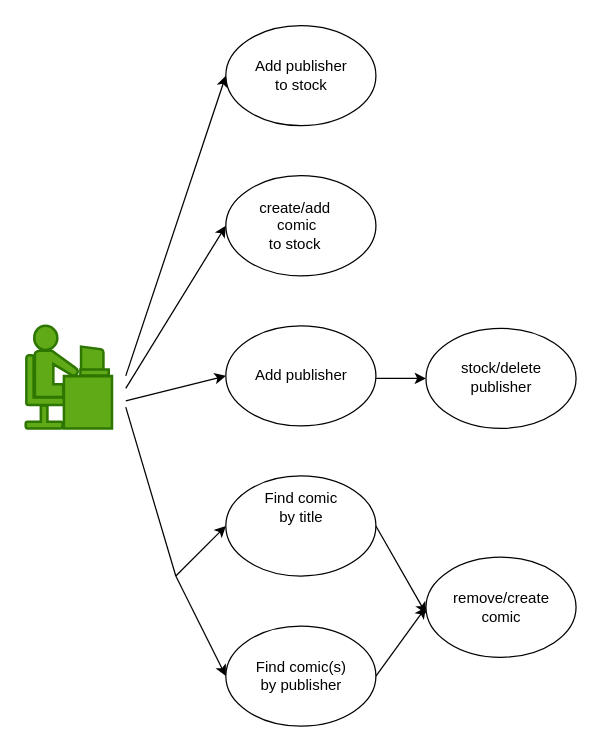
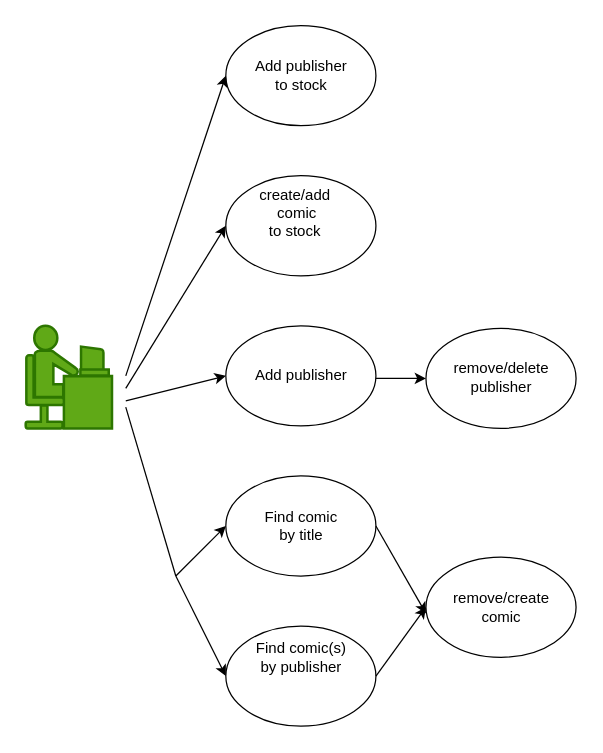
(294, 226) -> (294, 213)
(501, 377) -> (501, 377)
(301, 507) -> (301, 526)
(301, 676) -> (301, 657)
